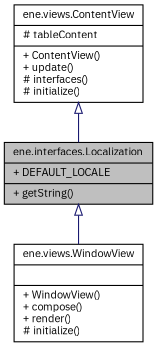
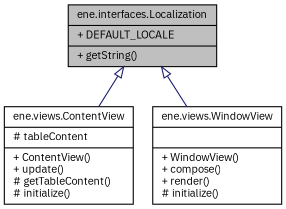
(56, 80) -> (62, 181)
(79, 128) -> (108, 91)
